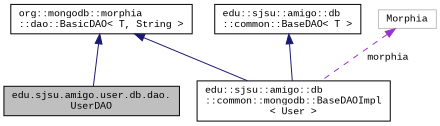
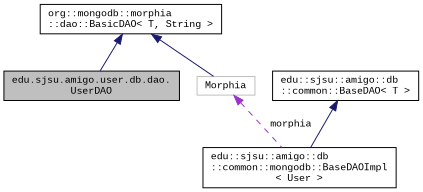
(196, 59) -> (187, 58)
